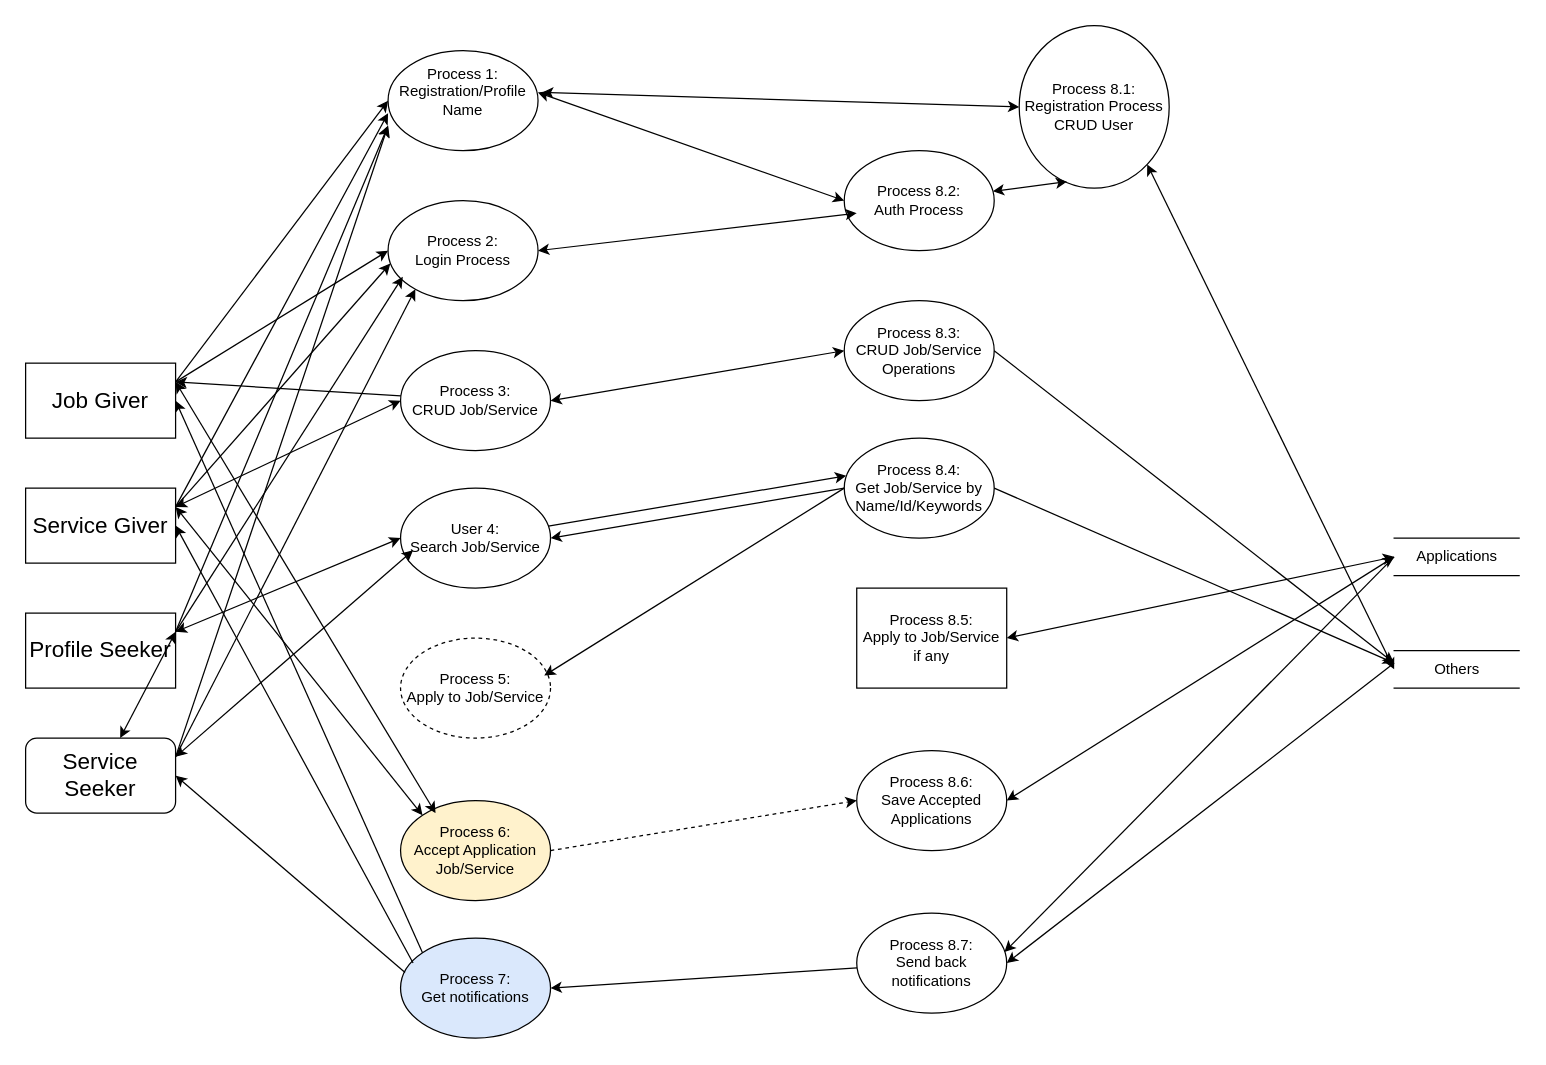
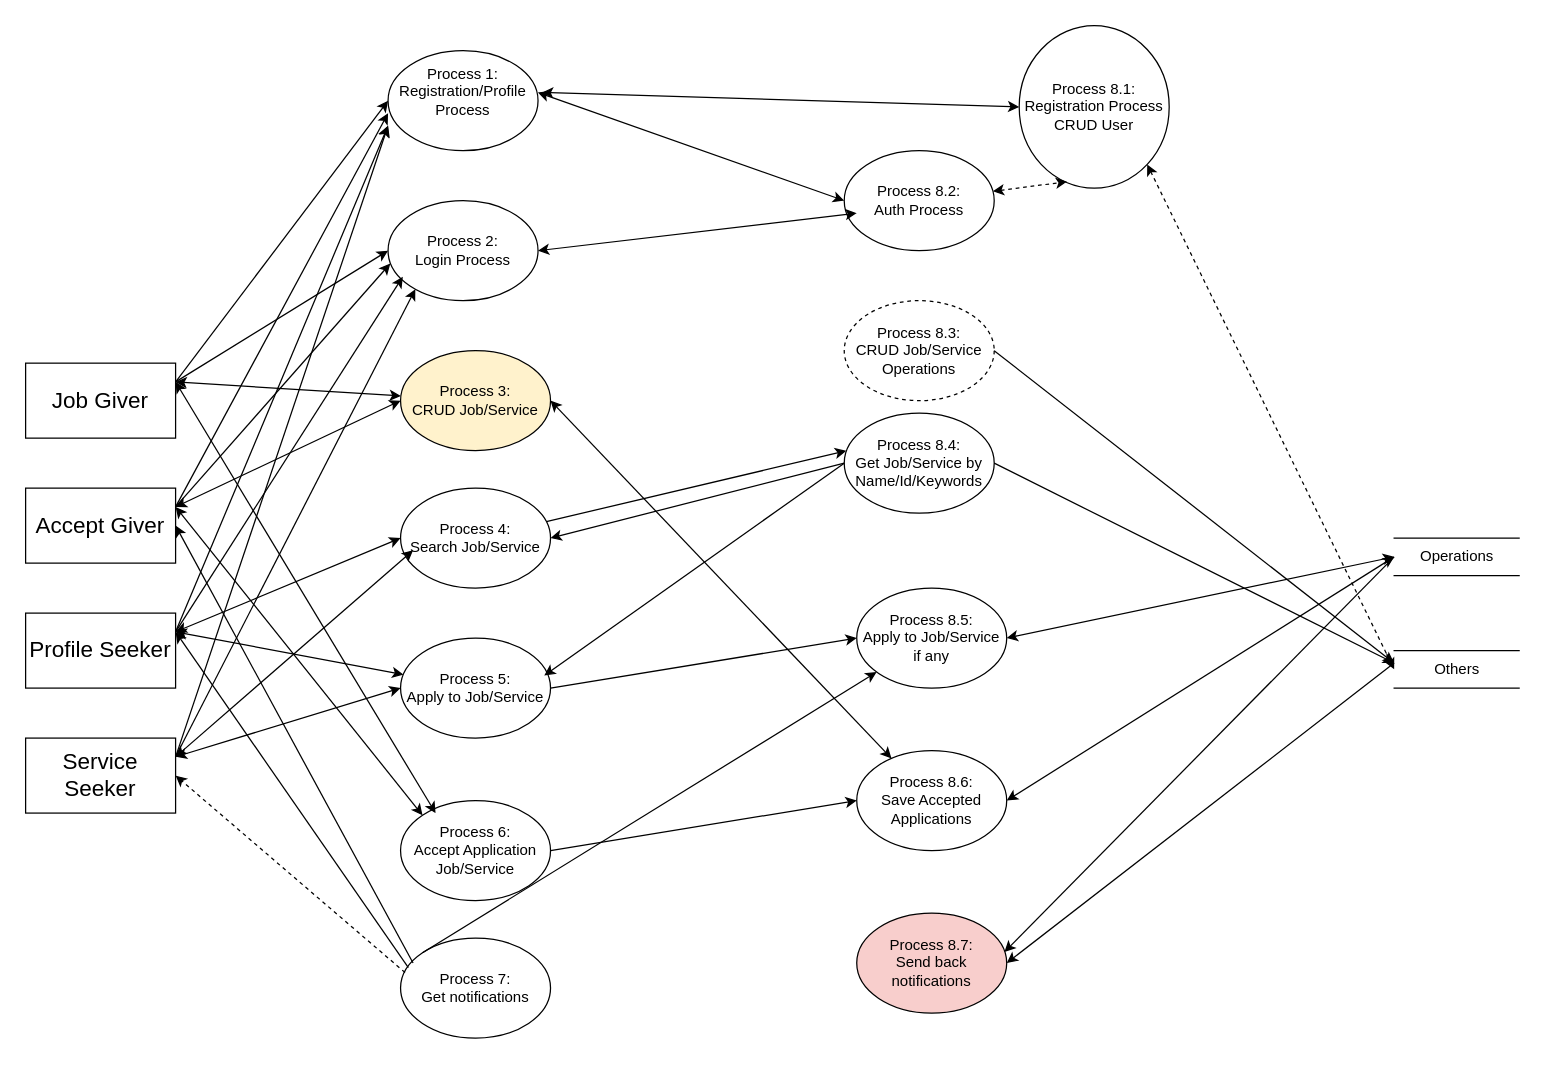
(463, 101) -> (463, 101)
(1031, 186) -> (1031, 186)
(919, 351) -> (919, 351)
(698, 376) -> (721, 580)
(394, 396) -> (391, 395)
(476, 401) -> (476, 401)
(1269, 412) -> (1269, 412)
(919, 488) -> (919, 463)
(101, 526) -> (101, 526)
(476, 538) -> (476, 538)
(1458, 557) -> (1458, 557)
(932, 638) -> (932, 638)
none -> (700, 664)
(148, 685) -> (235, 643)
(476, 688) -> (476, 688)
none -> (288, 723)
(101, 776) -> (101, 776)
none -> (294, 803)
(357, 806) -> (738, 758)
(727, 822) -> (727, 822)
(476, 851) -> (476, 851)
(293, 876) -> (293, 876)
(932, 963) -> (932, 963)
(708, 978) -> none
(476, 988) -> (476, 988)
